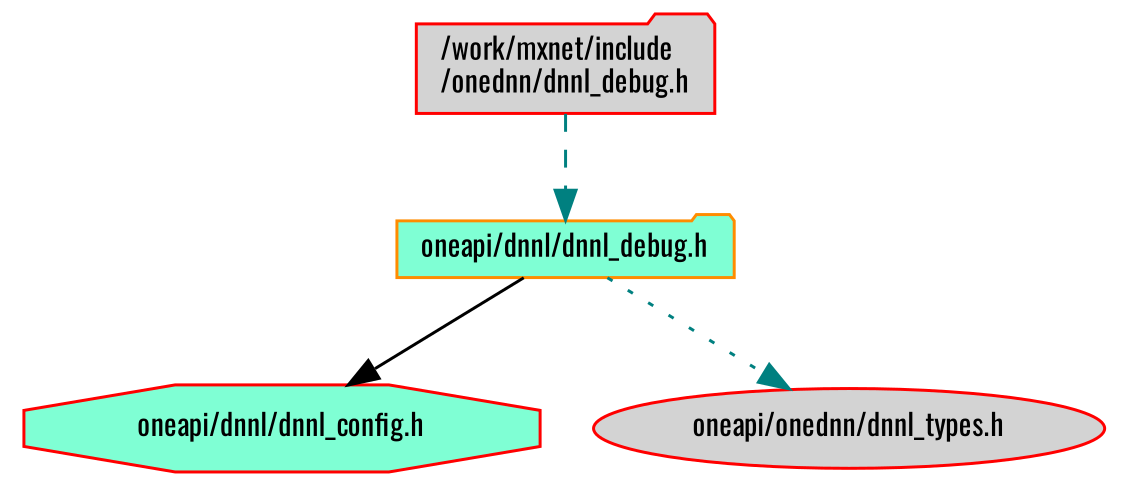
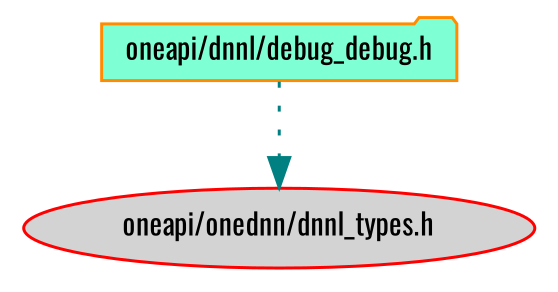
(566, 69) -> none
(566, 249) -> (279, 52)
(282, 428) -> none
